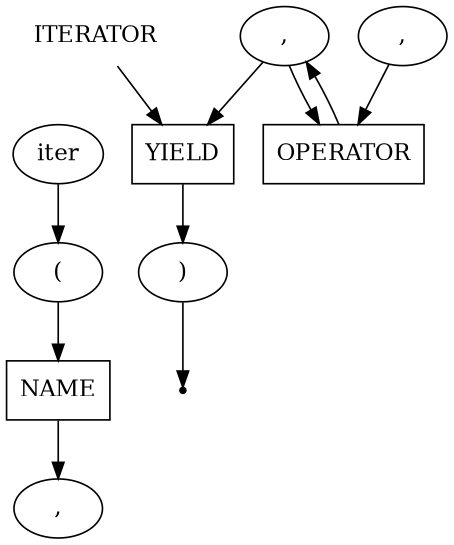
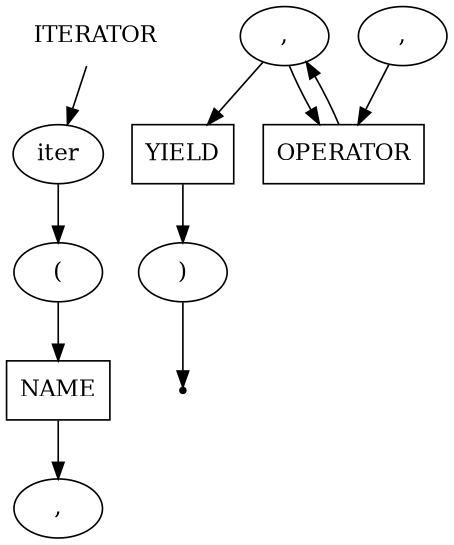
(135, 89) -> (80, 87)
